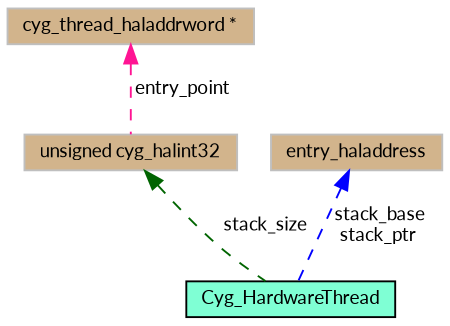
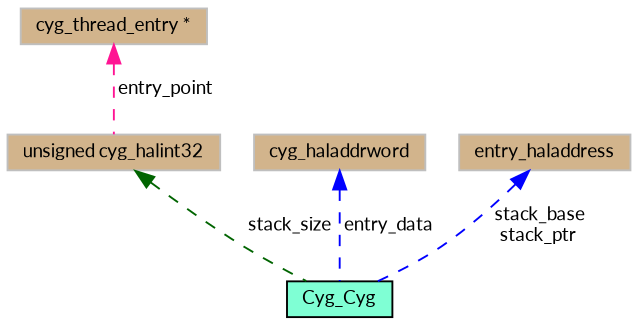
(131, 26) -> (114, 26)
none -> (340, 152)
(291, 299) -> (340, 299)
